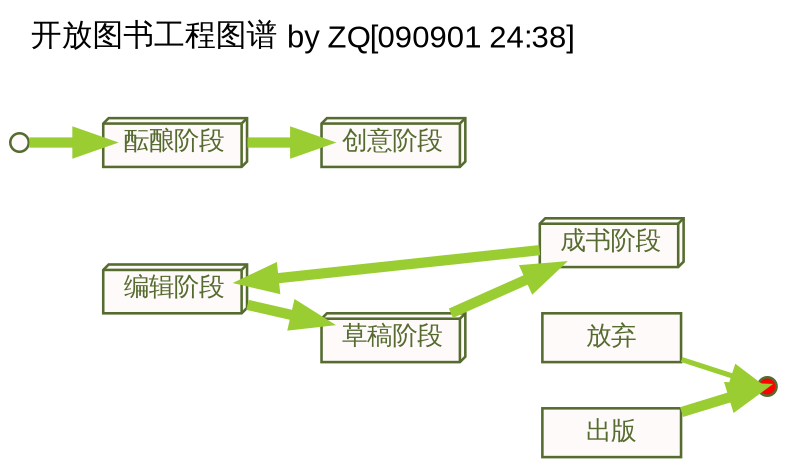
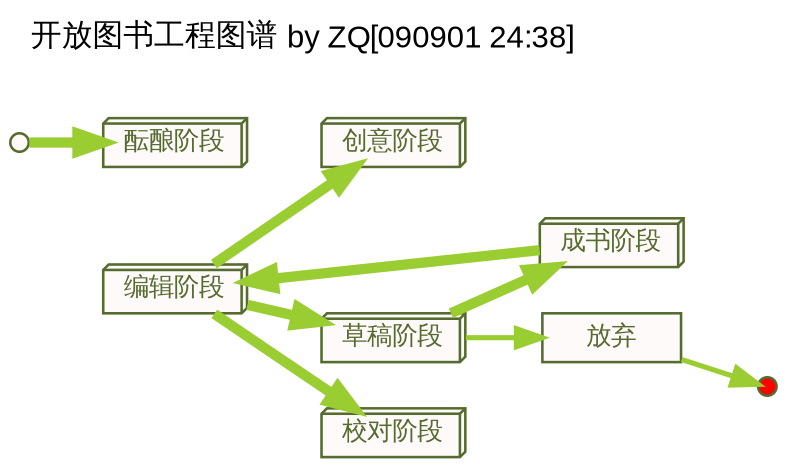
(271, 143) -> (274, 223)
none -> (491, 338)
none -> (393, 433)
(612, 433) -> none
